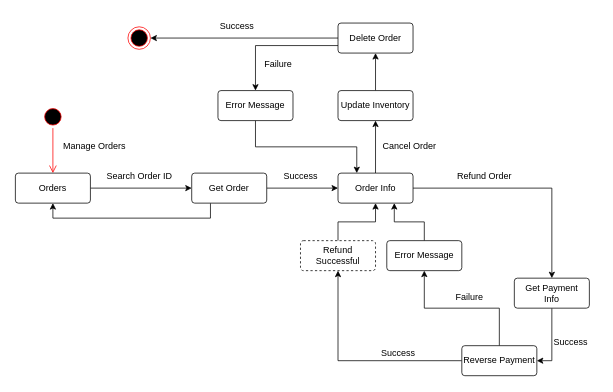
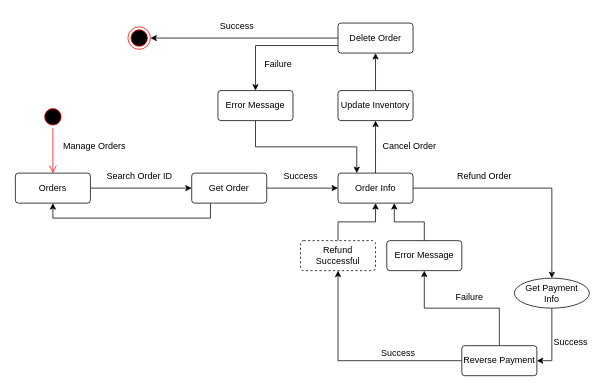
(552, 293) -> (552, 293)
